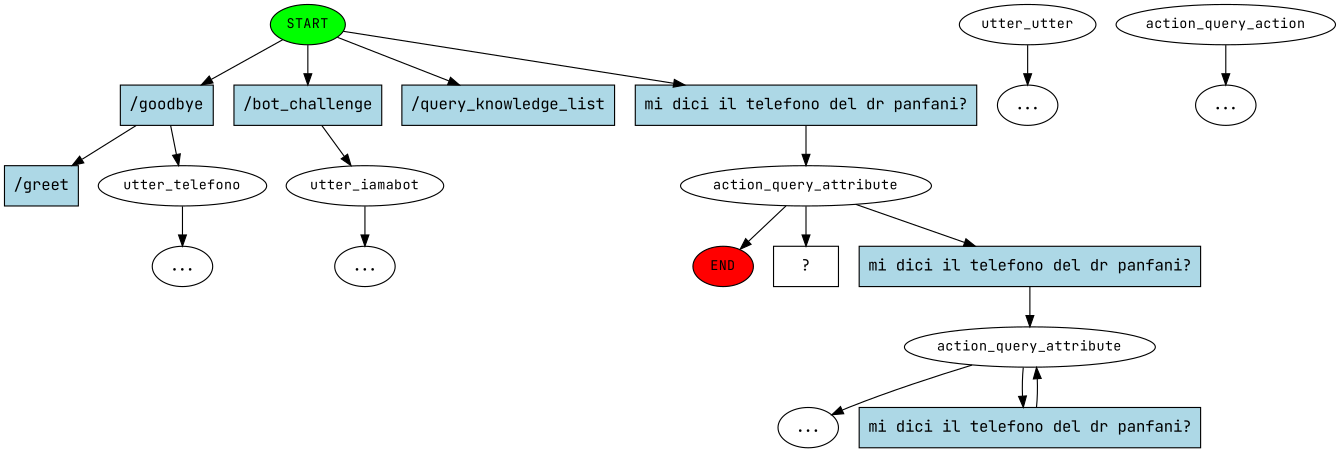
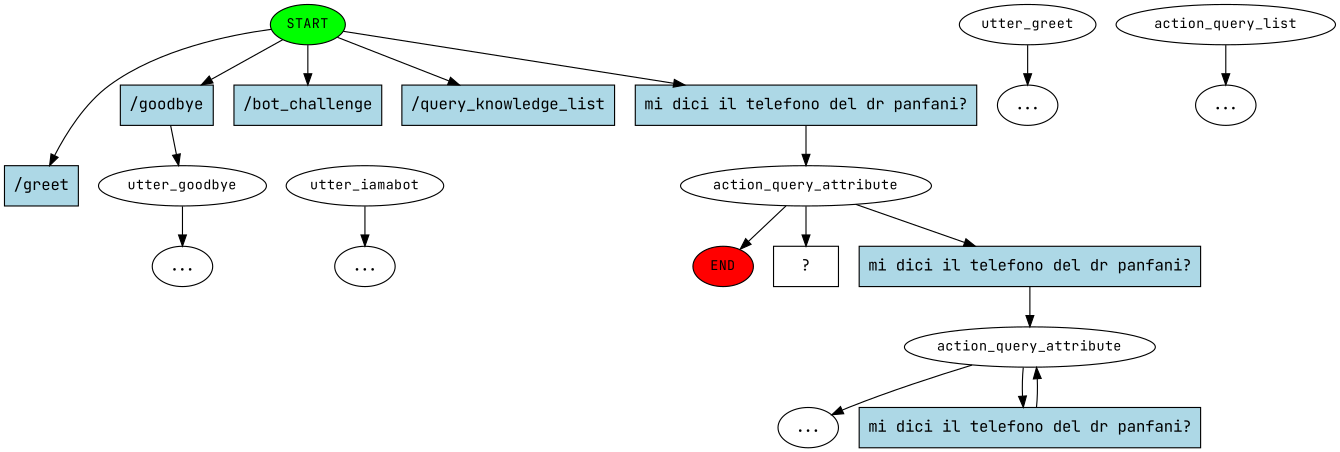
(1028, 25) -> (1028, 25)
(1226, 25) -> (1226, 25)
(333, 141) -> none
(109, 142) -> (145, 64)
(182, 186) -> (182, 186)
